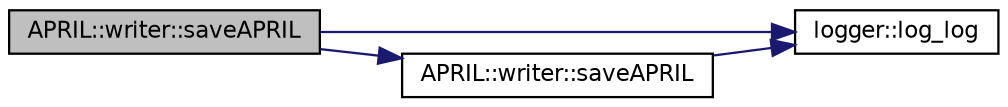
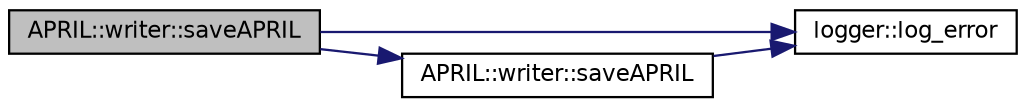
(897, 32) -> (906, 32)
